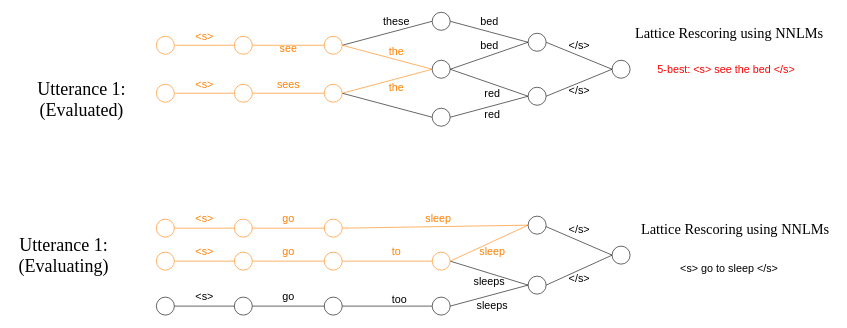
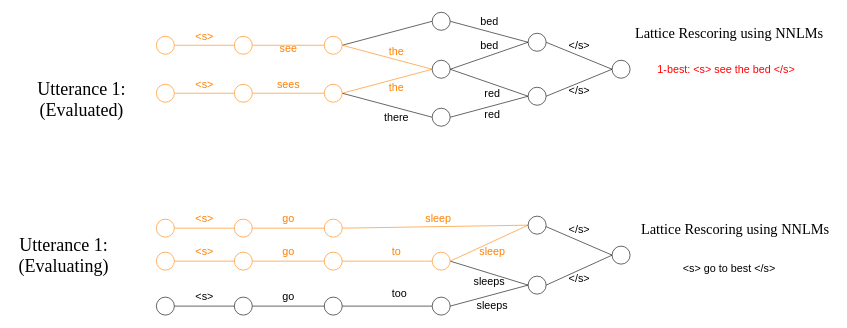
(396, 21) -> none
(727, 69) -> (727, 69)
none -> (396, 117)
(730, 269) -> (730, 269)
(399, 300) -> (399, 294)
